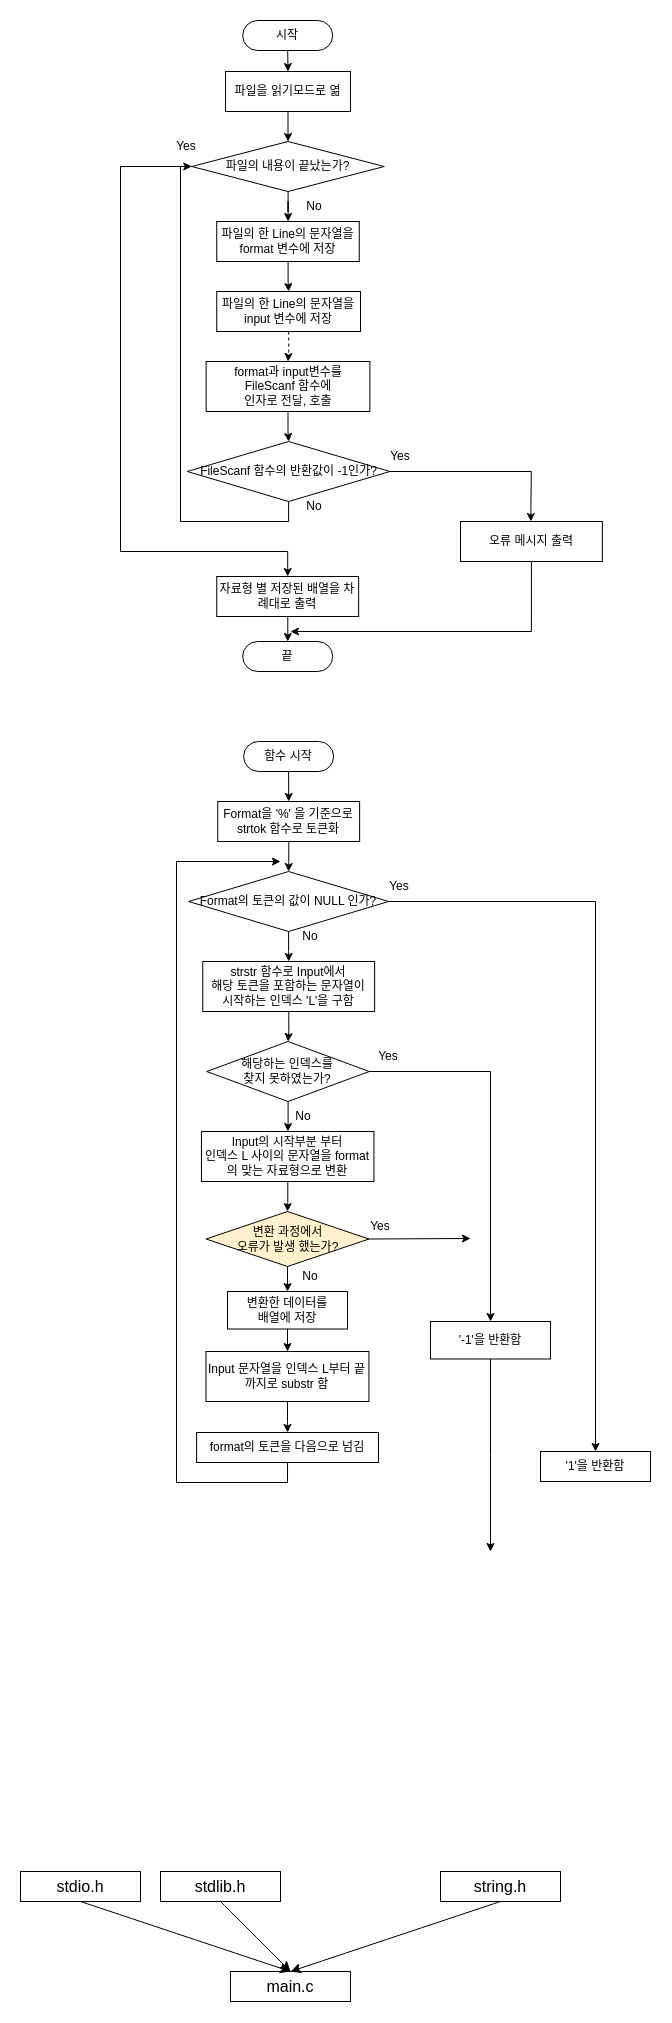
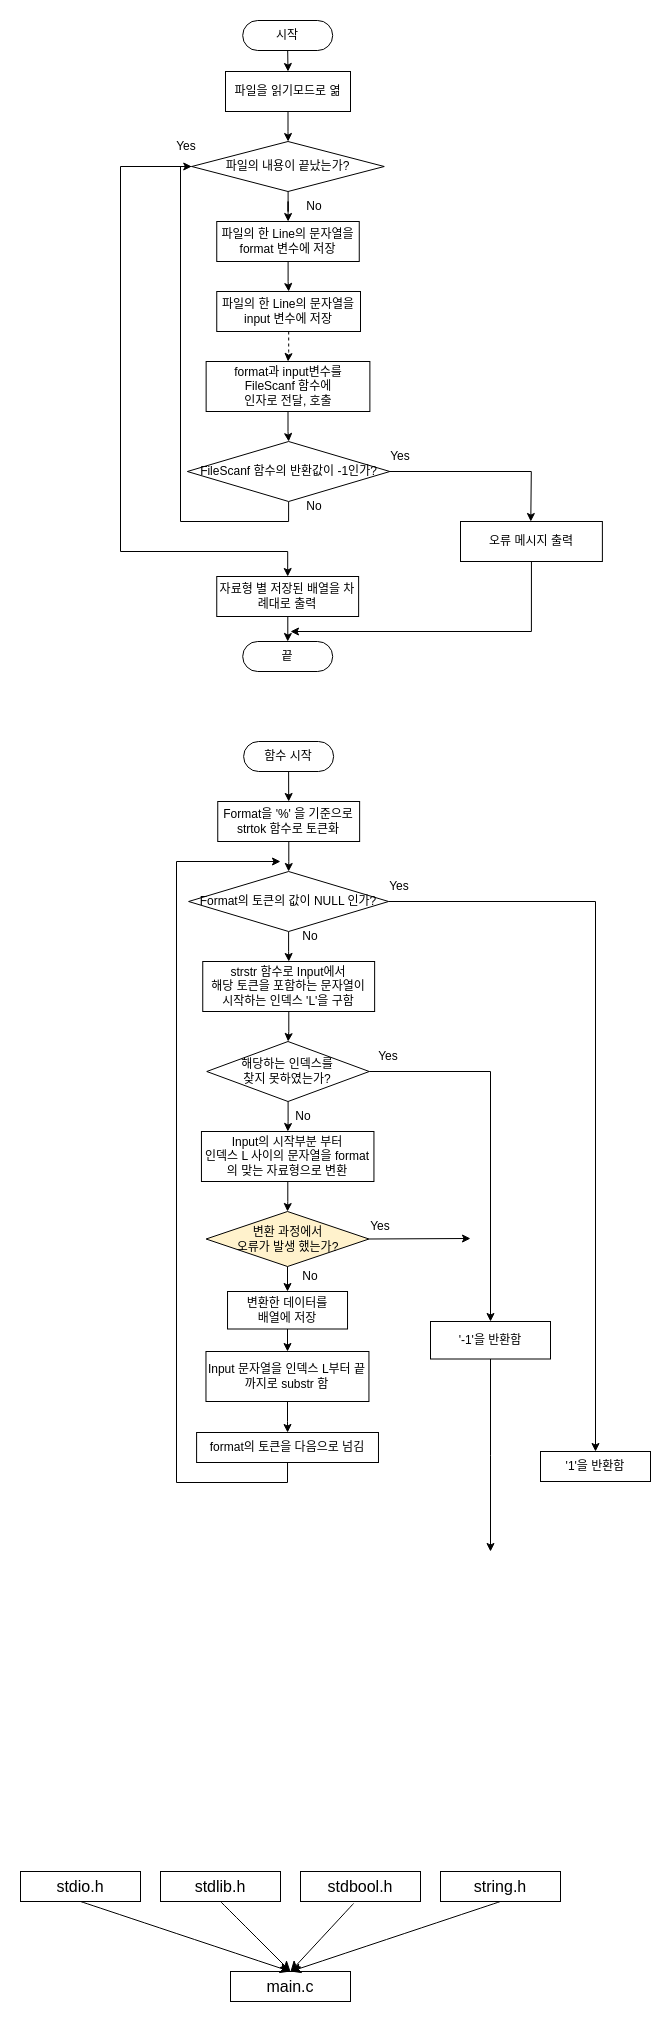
none -> (361, 1887)
none -> (325, 1935)
